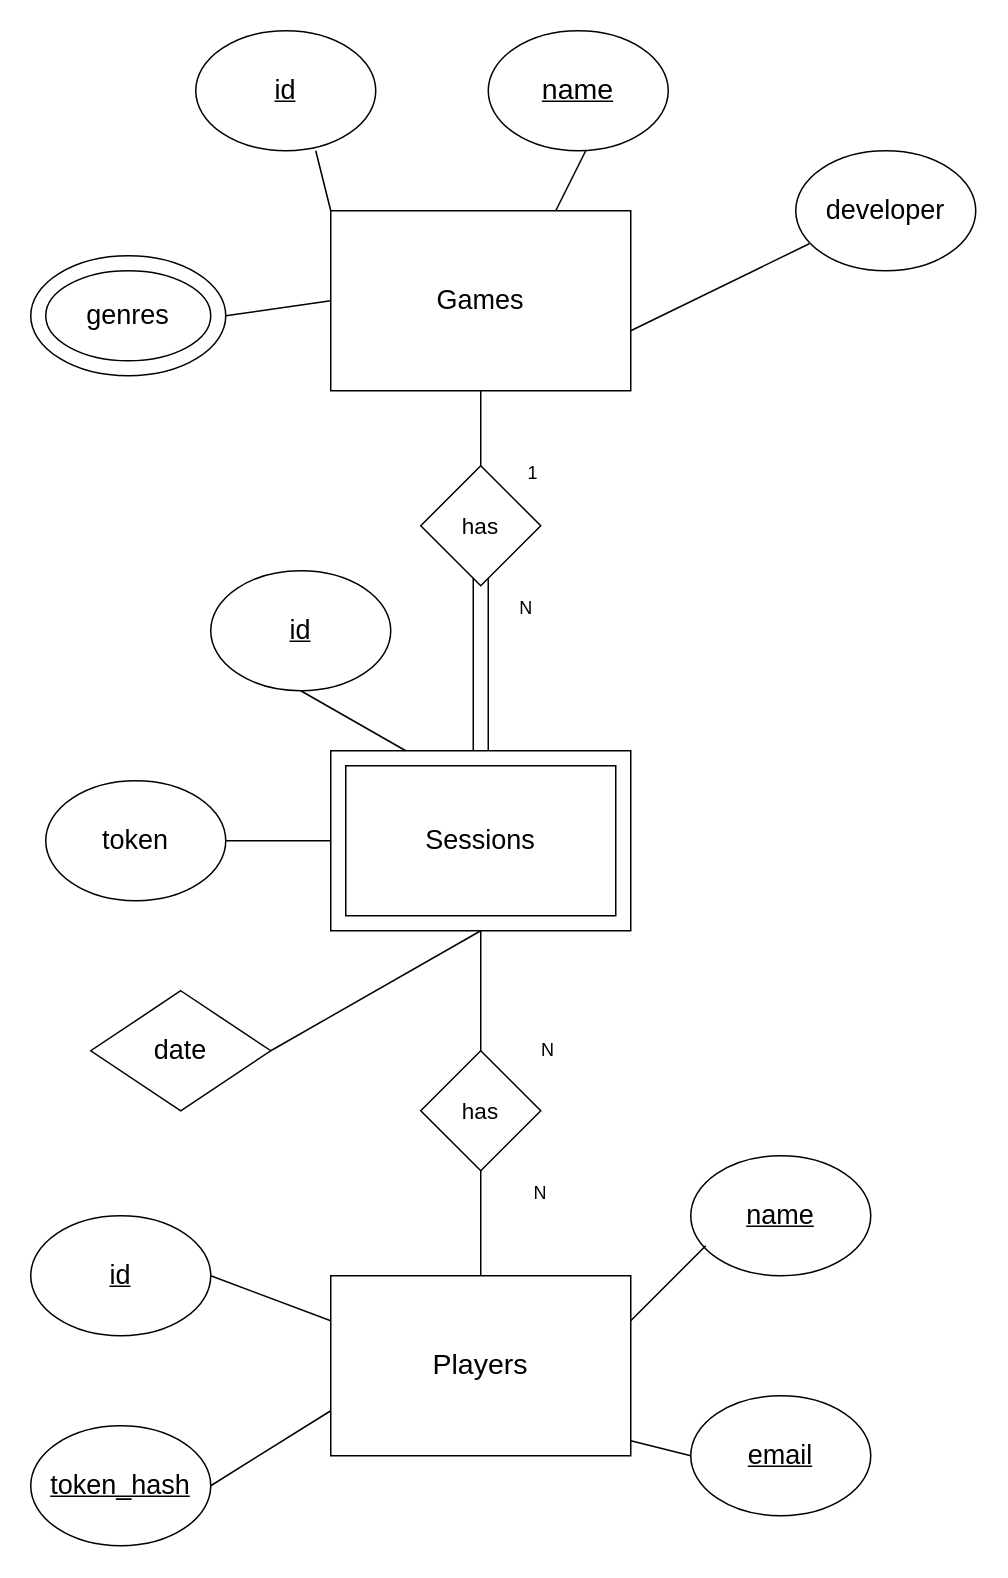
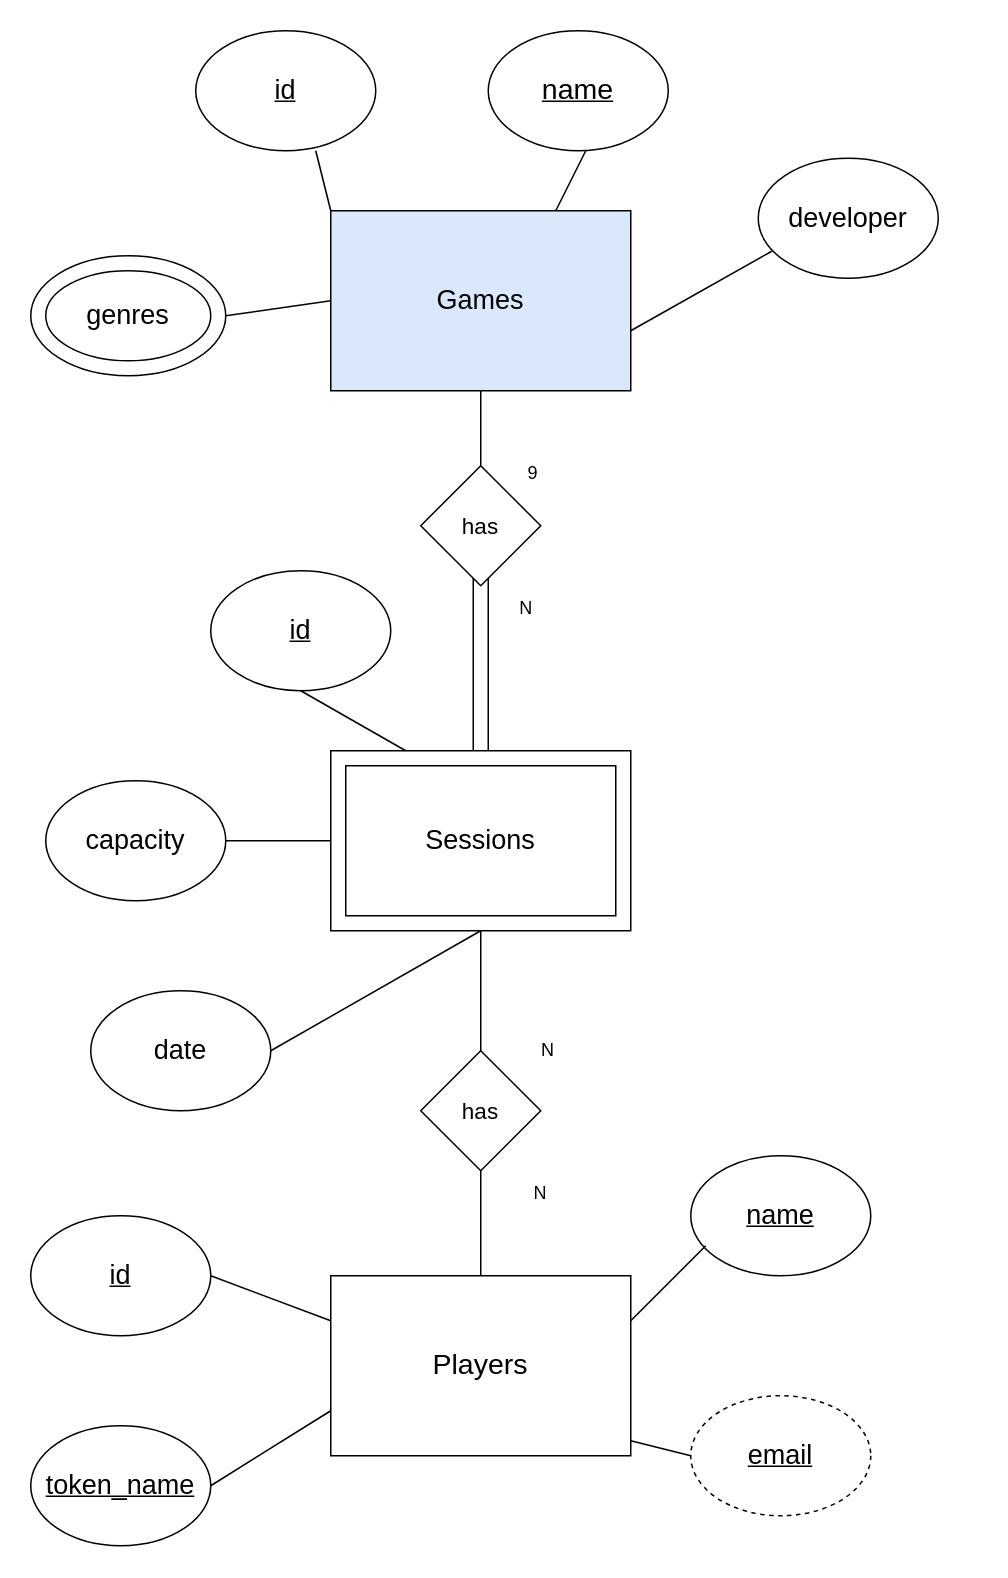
(886, 211) -> (848, 218)
(481, 301) -> (481, 301)
(533, 473) -> (533, 473)
(136, 841) -> (136, 841)
(181, 1051) -> (181, 1051)
(781, 1456) -> (781, 1456)
(121, 1486) -> (121, 1486)
